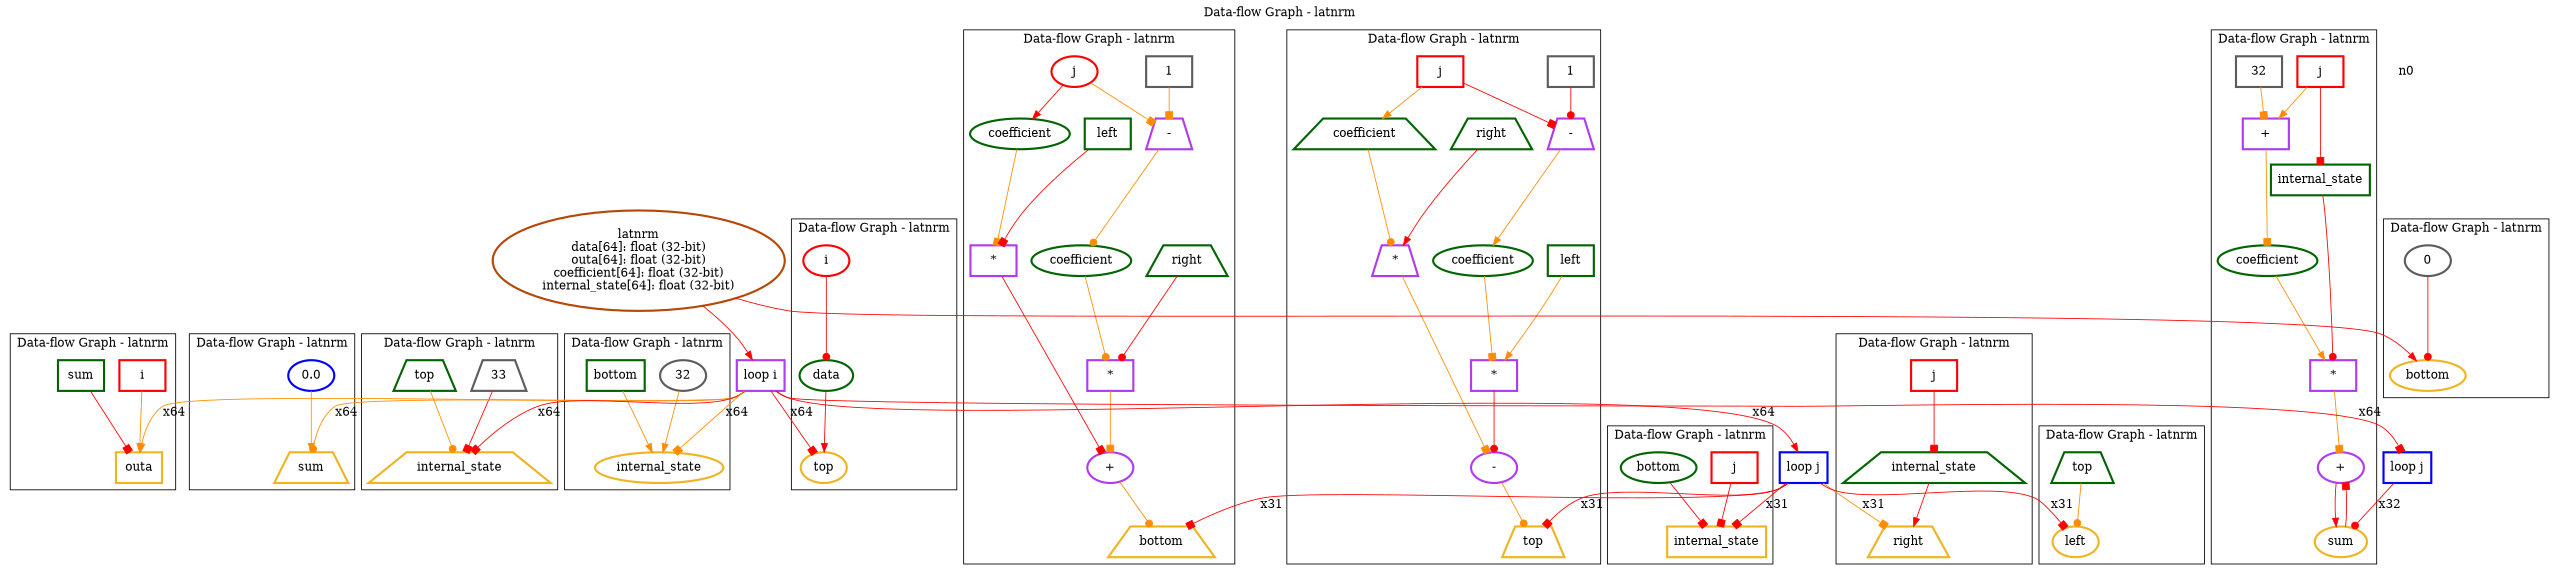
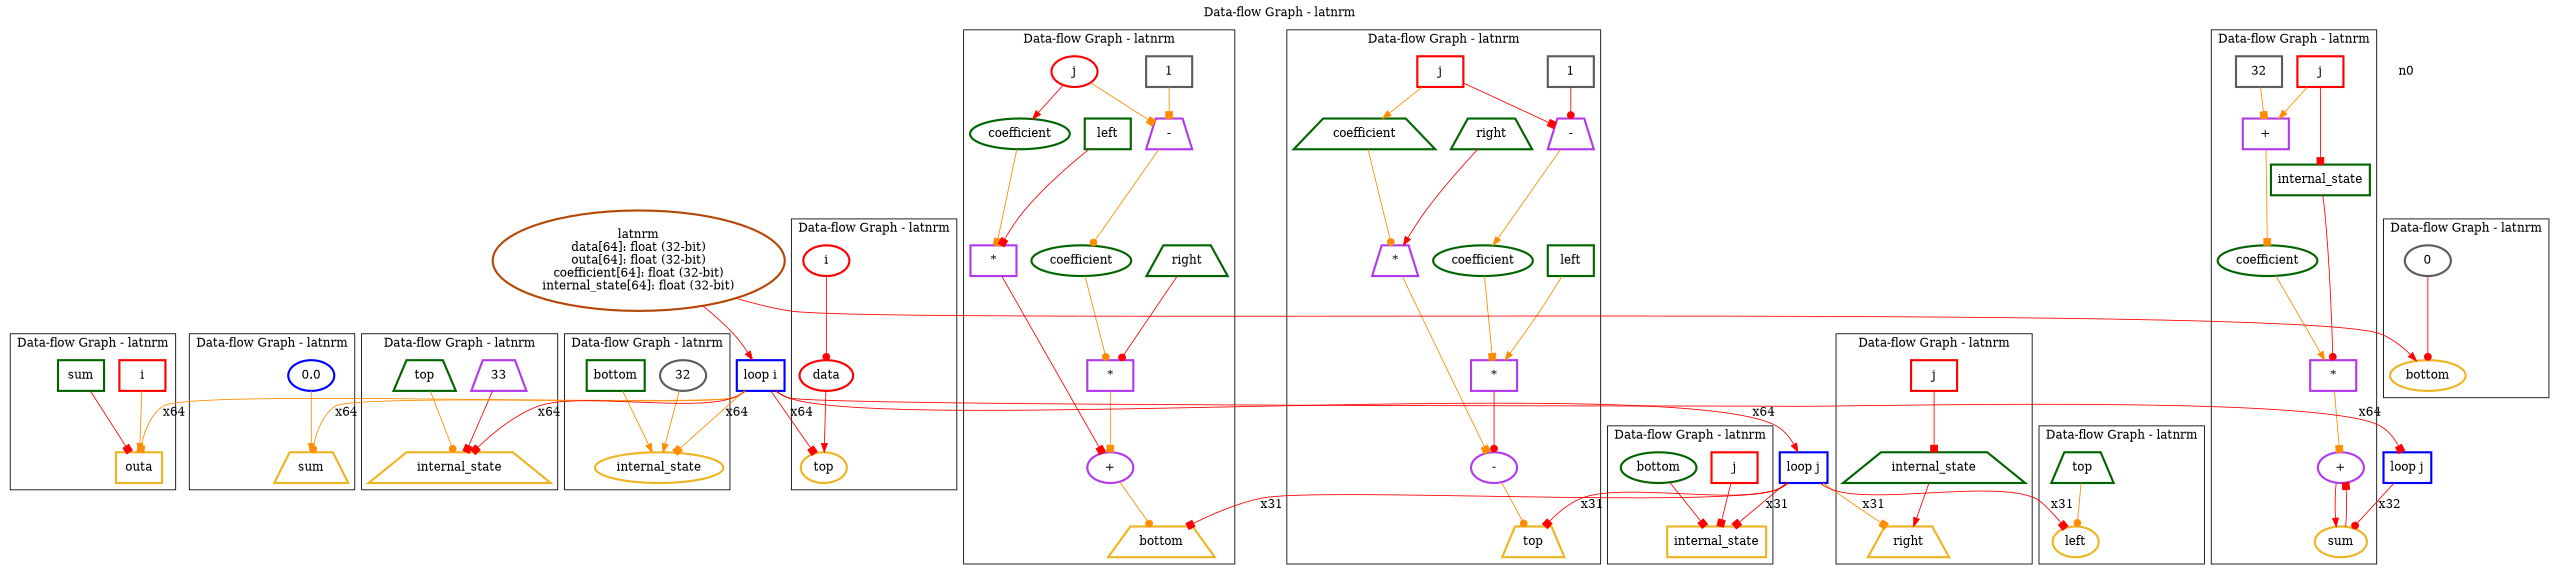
(499, 376) -> (499, 376)
(761, 376) -> (761, 376)
(826, 376) -> (826, 376)
(339, 398) -> (339, 398)
